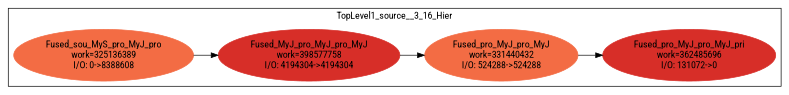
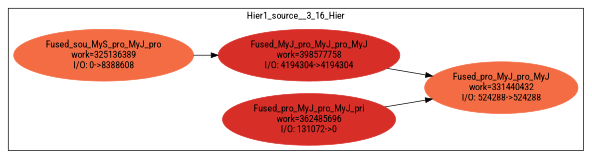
(395, 16) -> (296, 16)
(587, 55) -> (405, 104)
